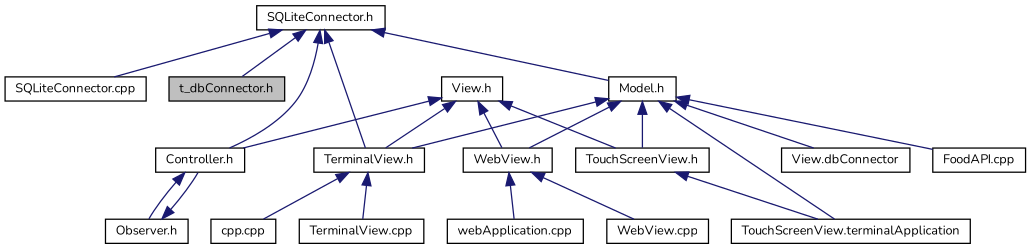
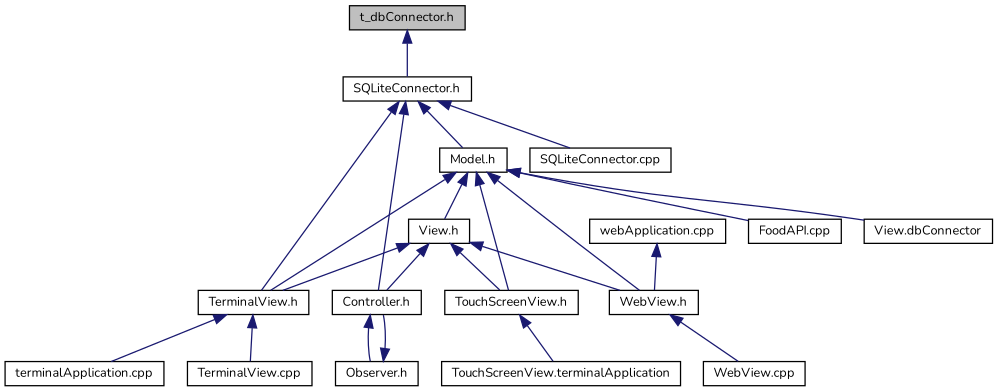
(269, 57) -> (407, 60)
(752, 164) -> (453, 202)
(512, 202) -> (655, 274)
(243, 231) -> (85, 374)
